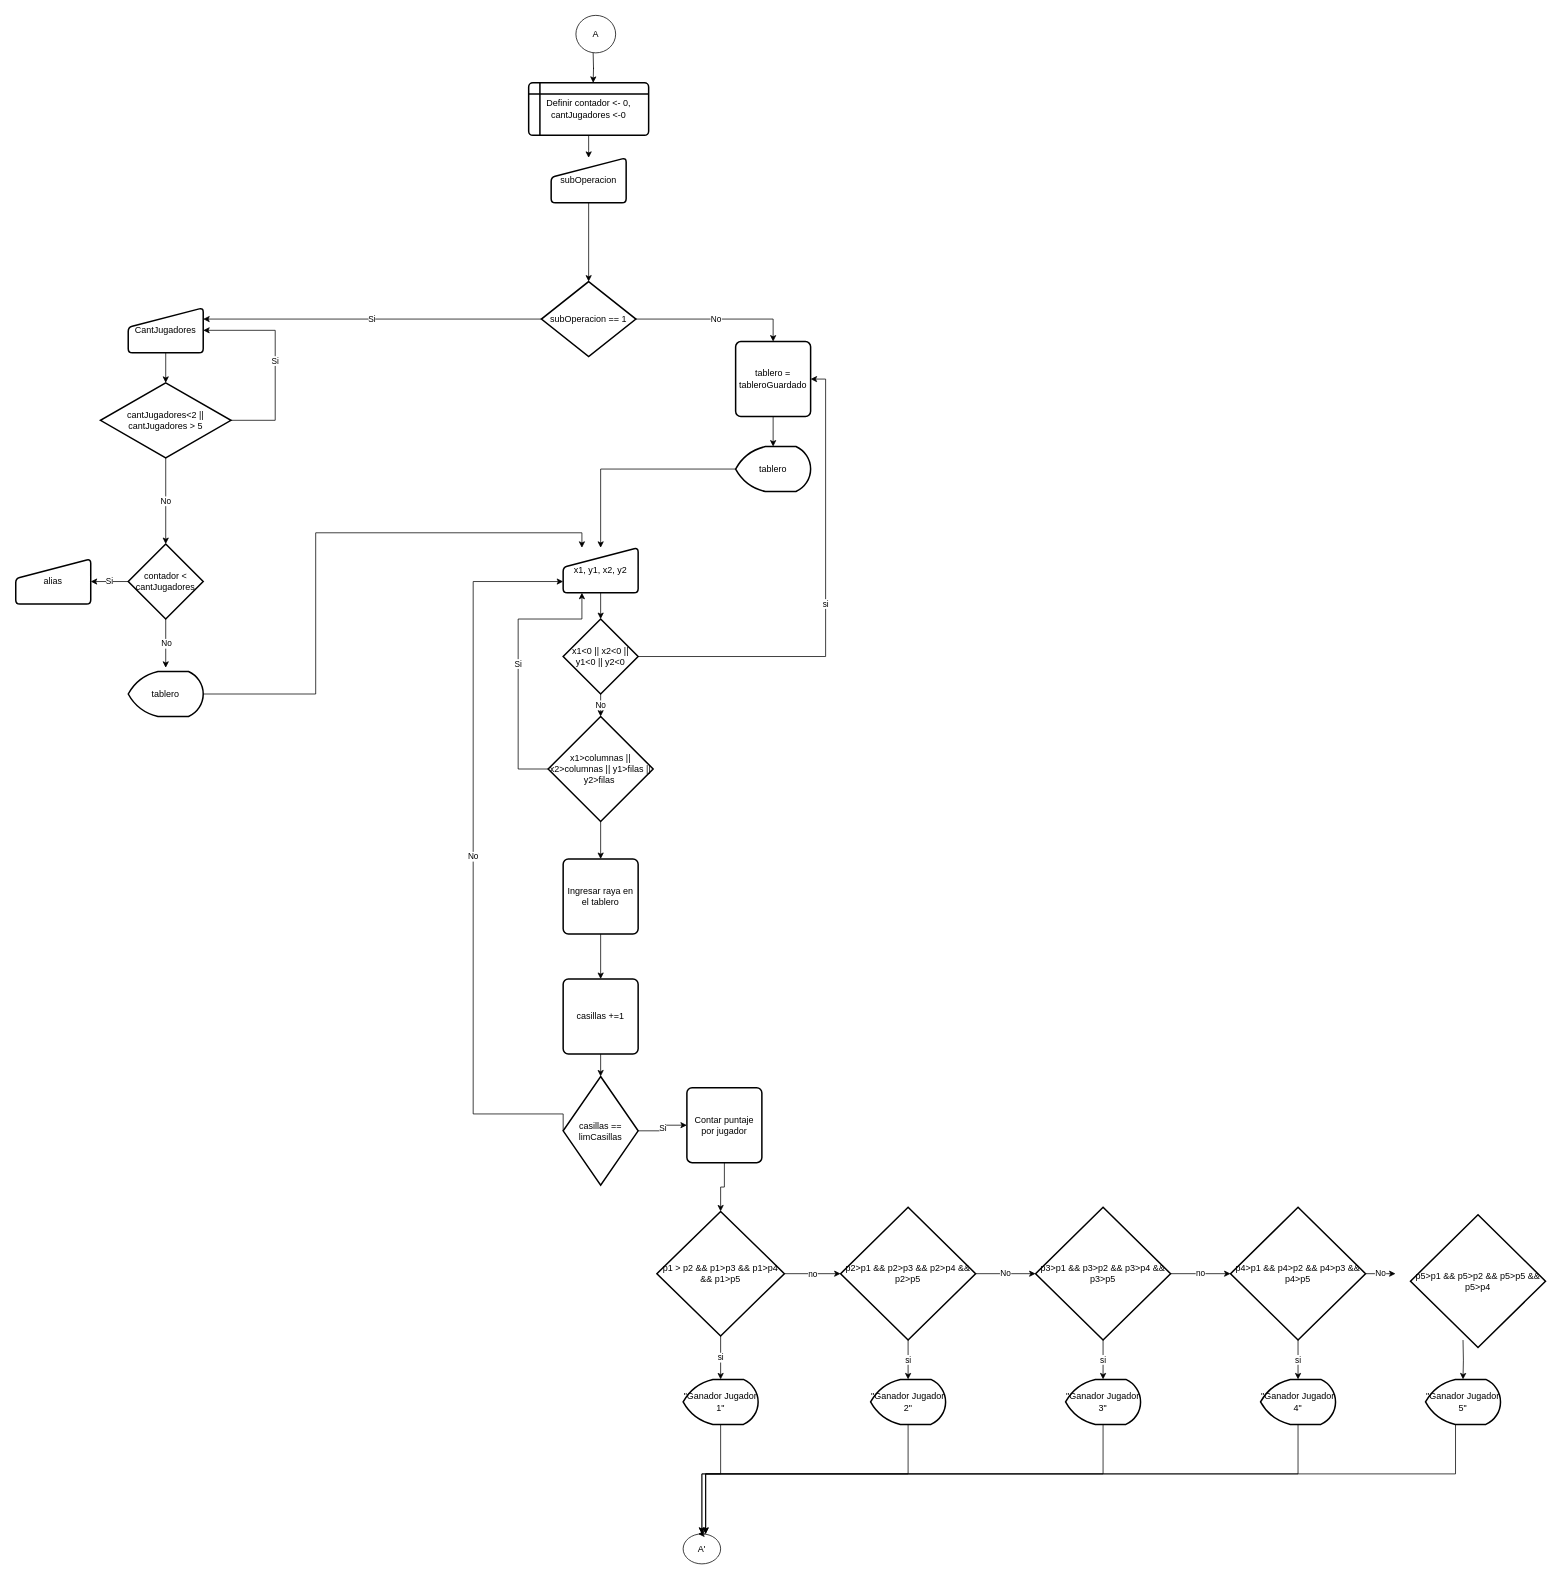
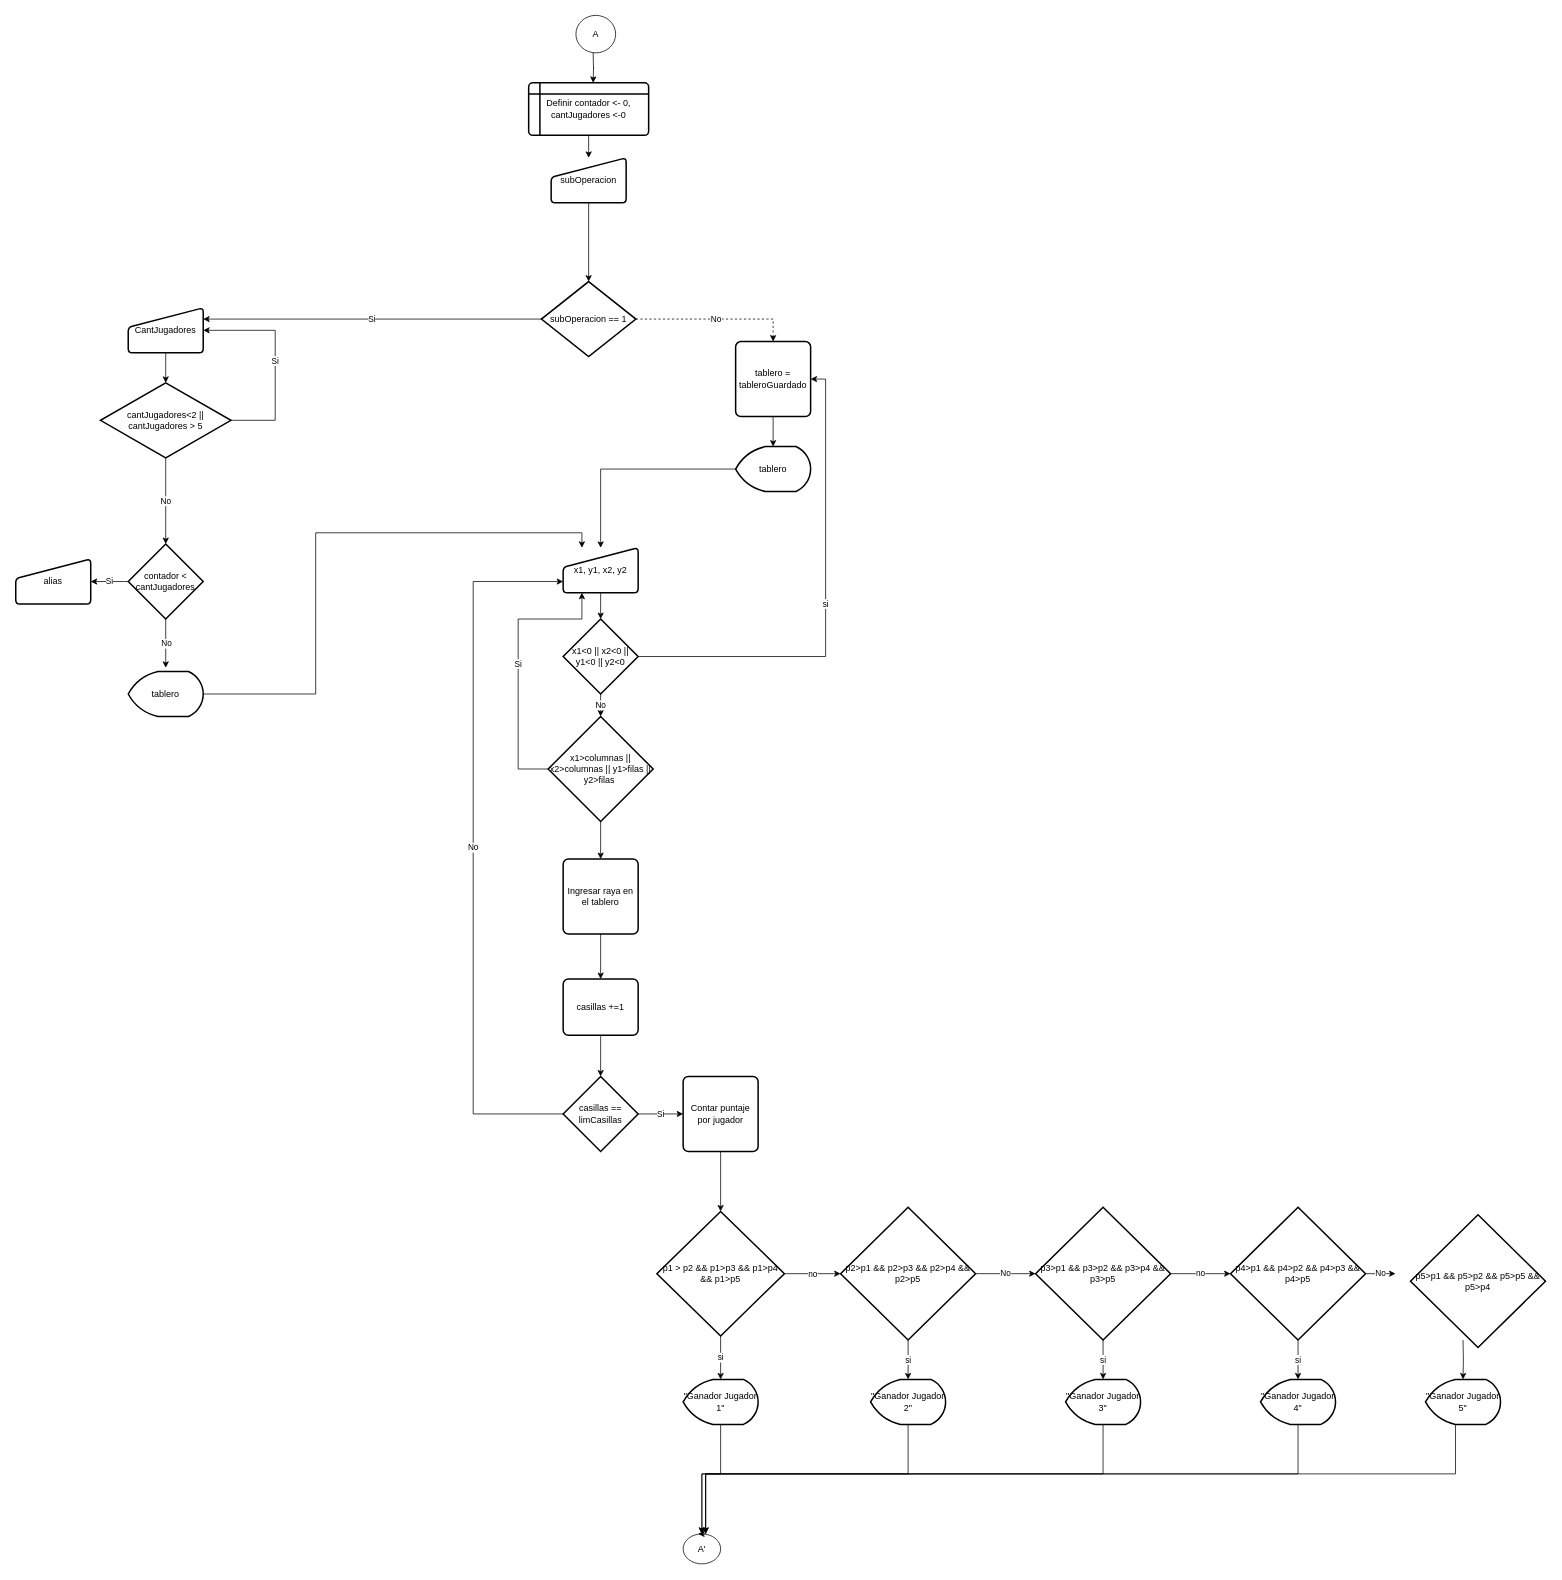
(672, 319) -> (672, 319)
(600, 1017) -> (600, 1007)
(724, 1125) -> (720, 1114)
(600, 1131) -> (600, 1114)
